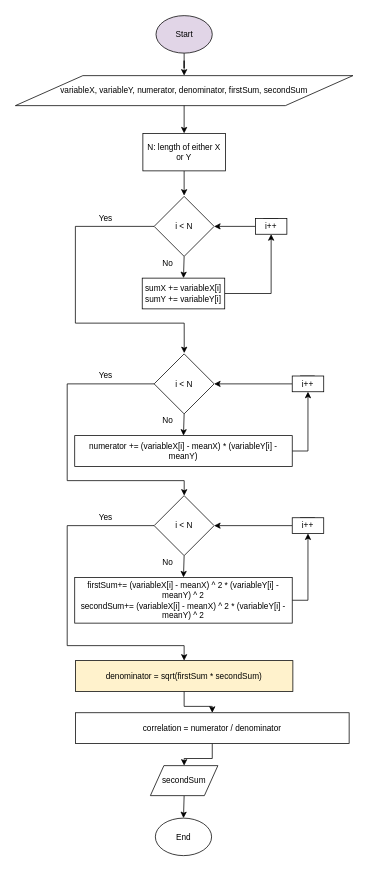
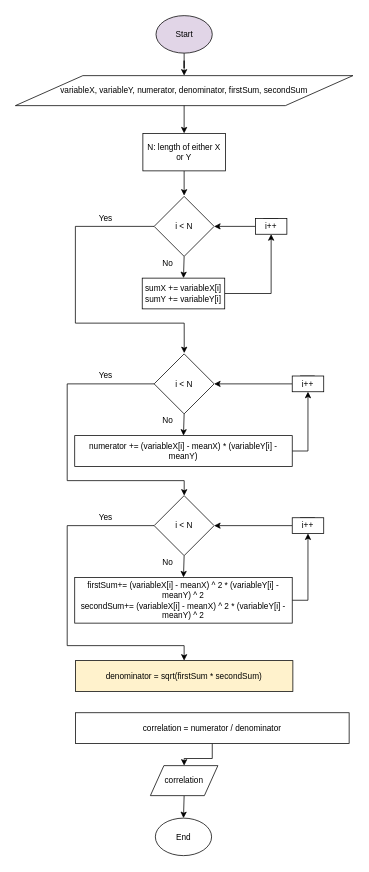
(197, 706) -> none
(184, 780) -> (184, 780)
